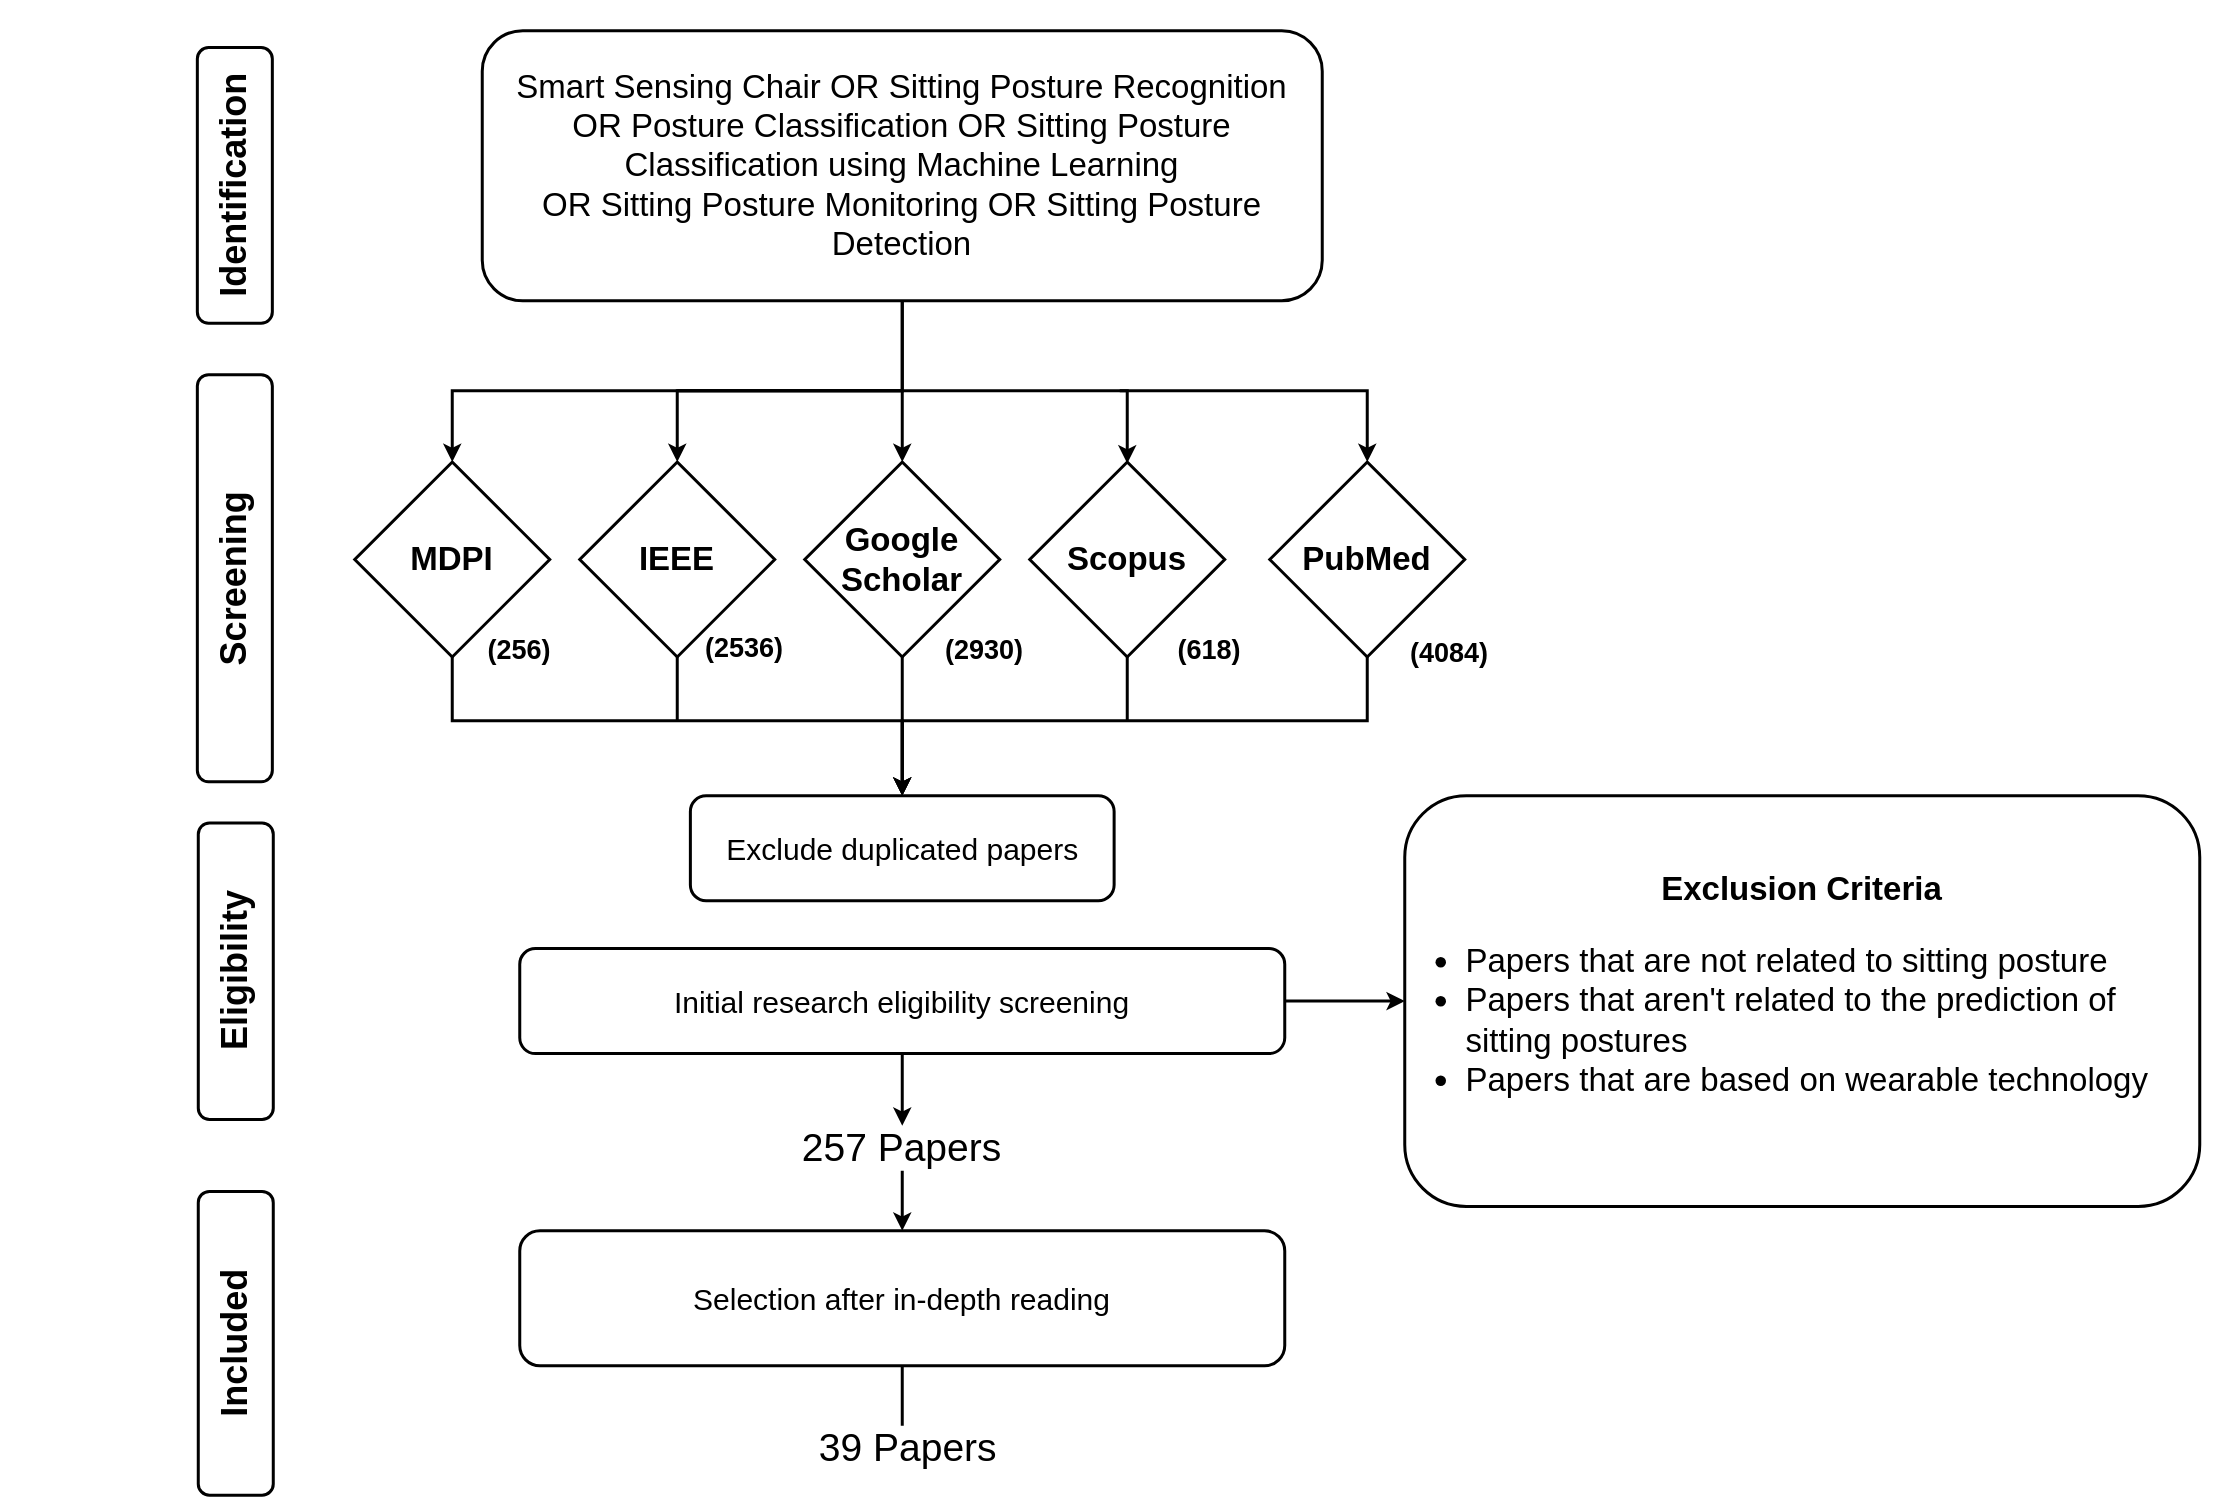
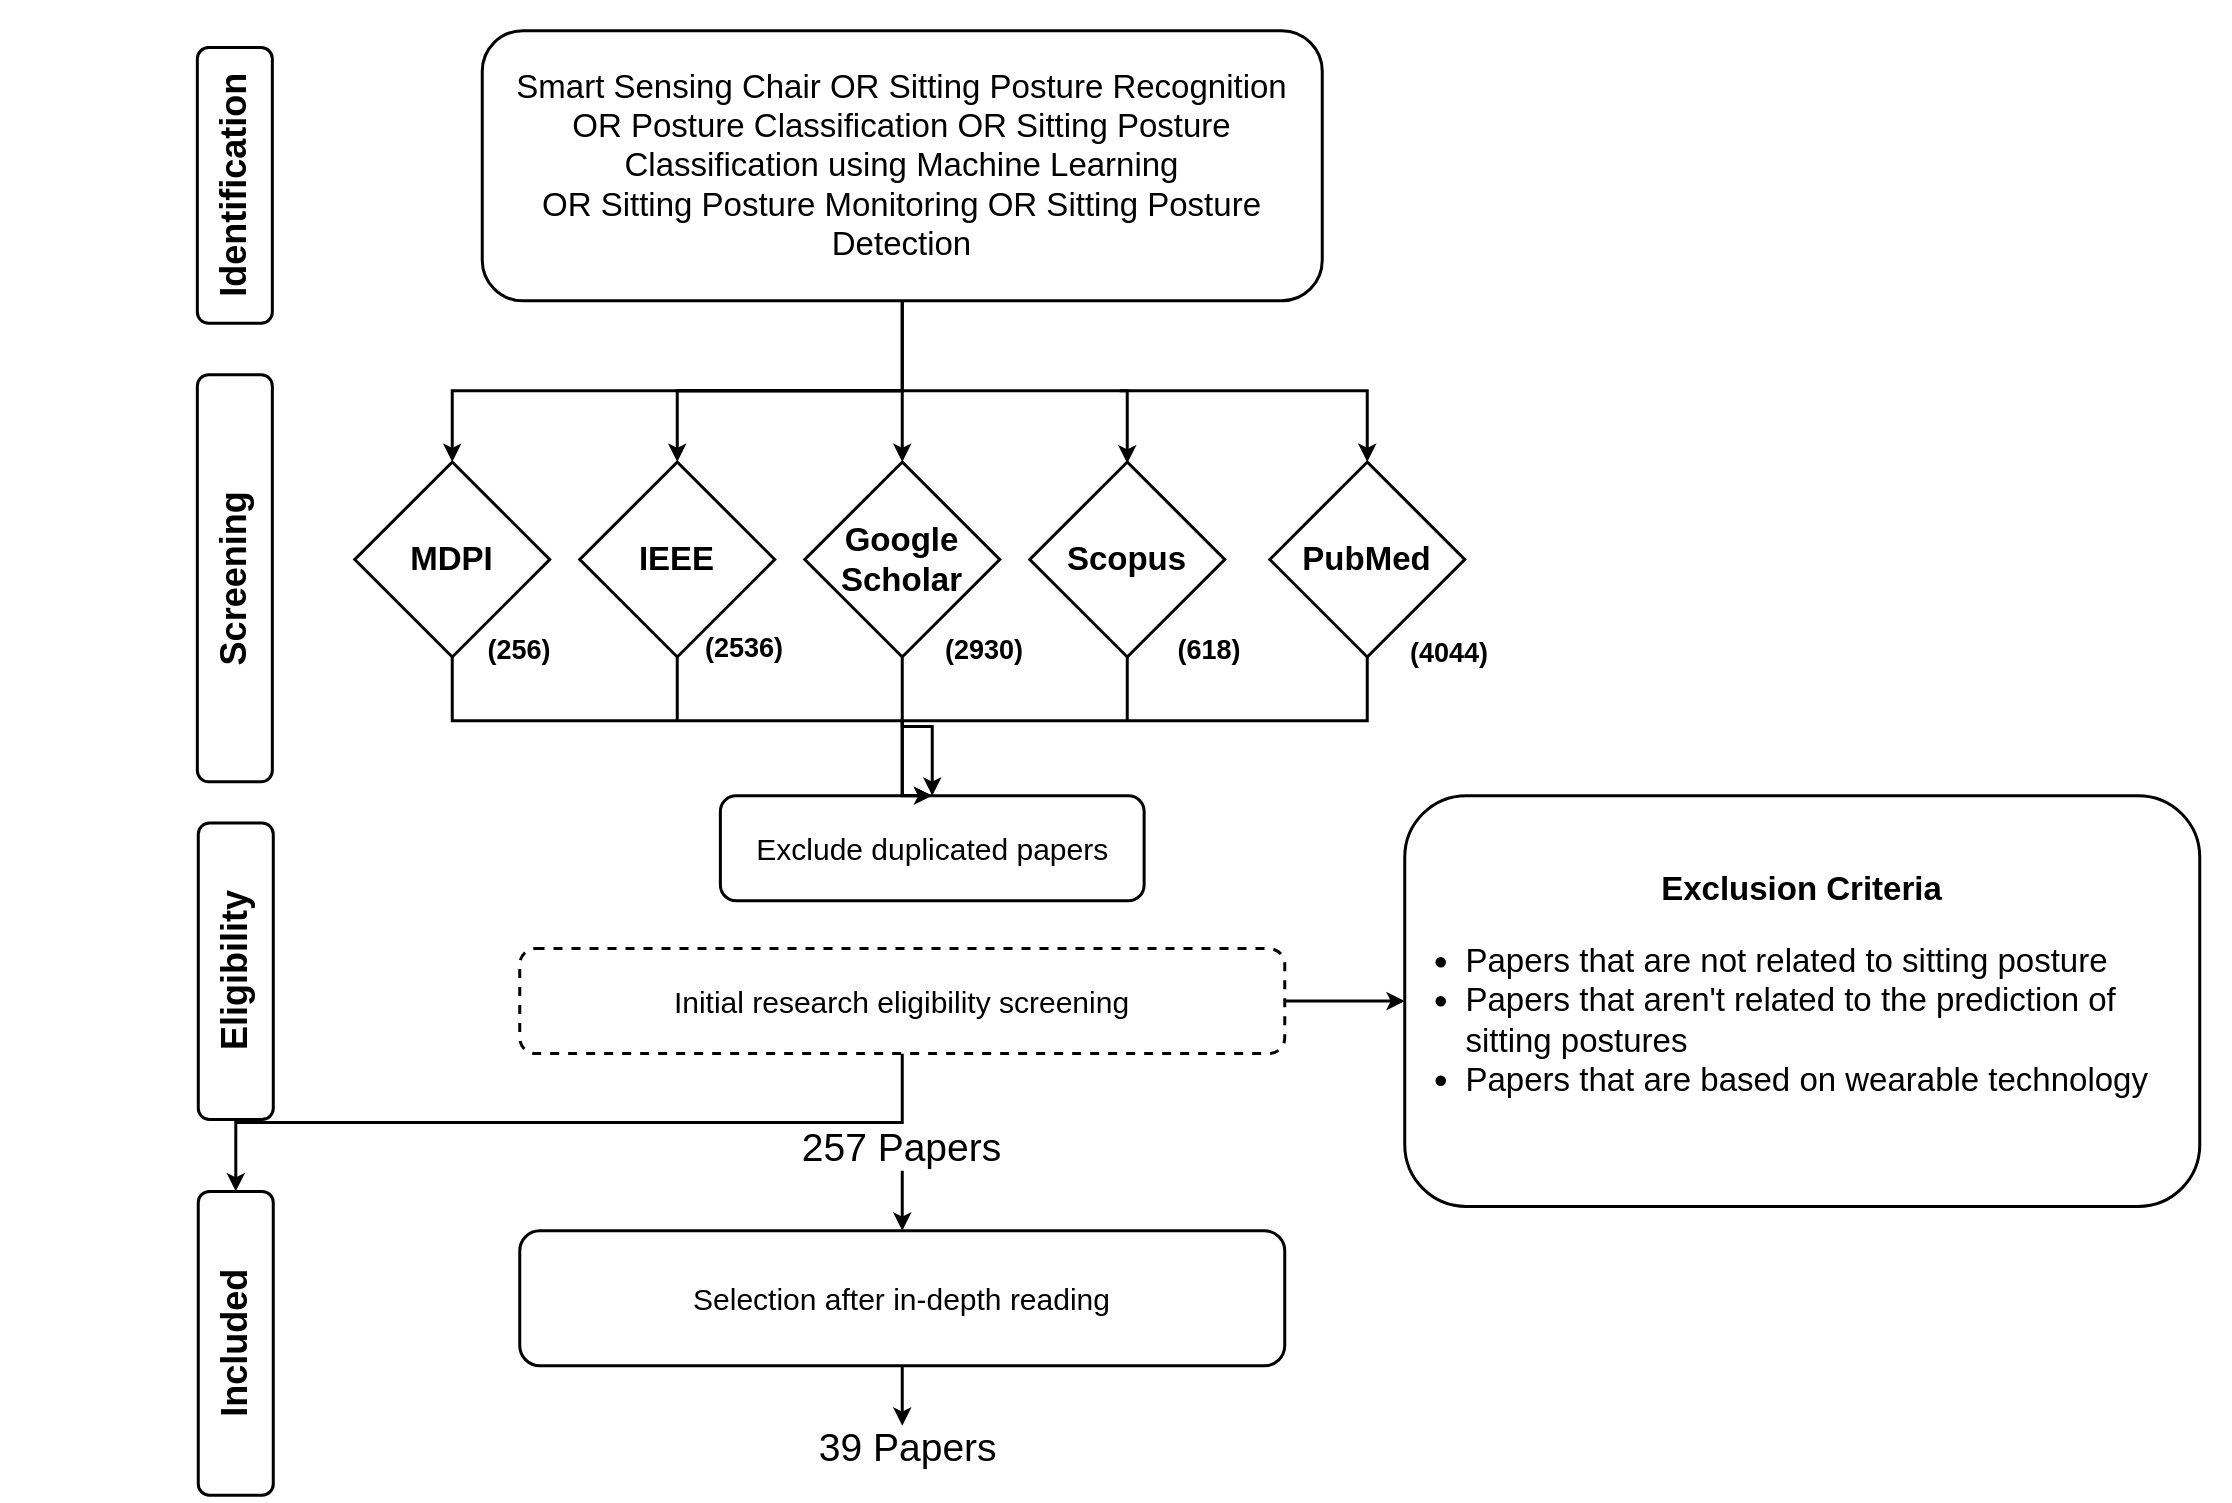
(1450, 653) -> (1450, 653)
(902, 848) -> (932, 848)
(902, 1001) -> (902, 1001)
(902, 1111) -> (548, 1122)
(902, 1417) -> (902, 1411)
